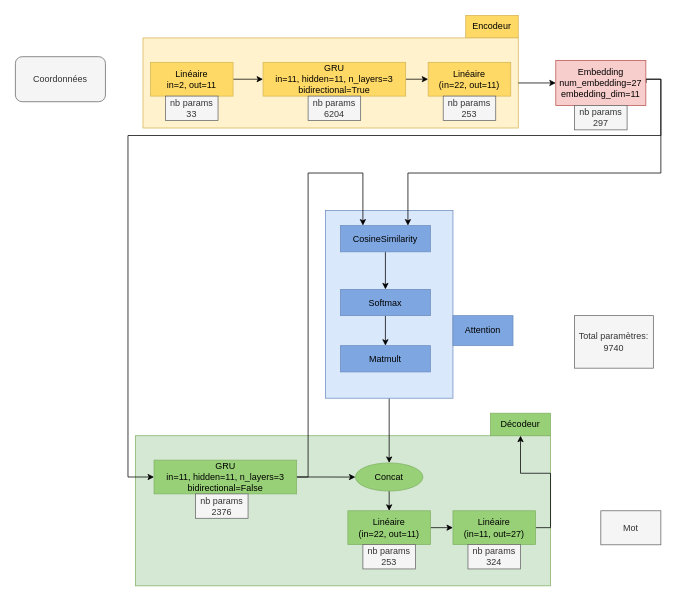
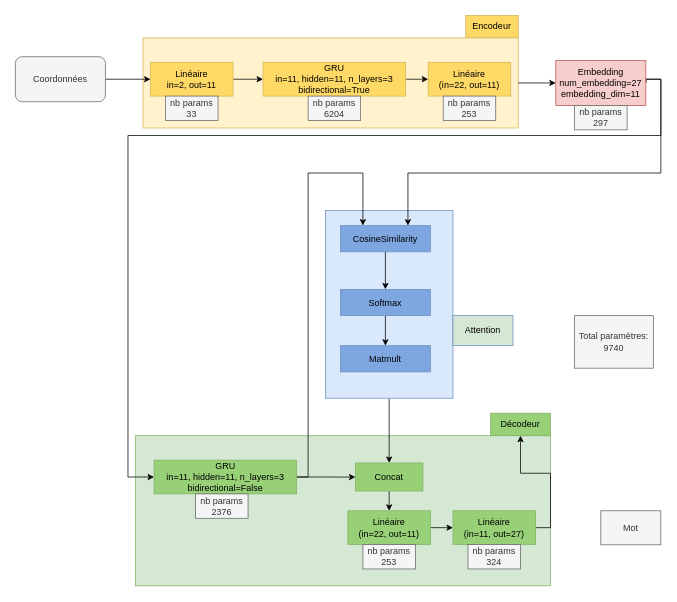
none -> (125, 79)
(483, 330) -> (483, 330)
(389, 477) -> (389, 477)
